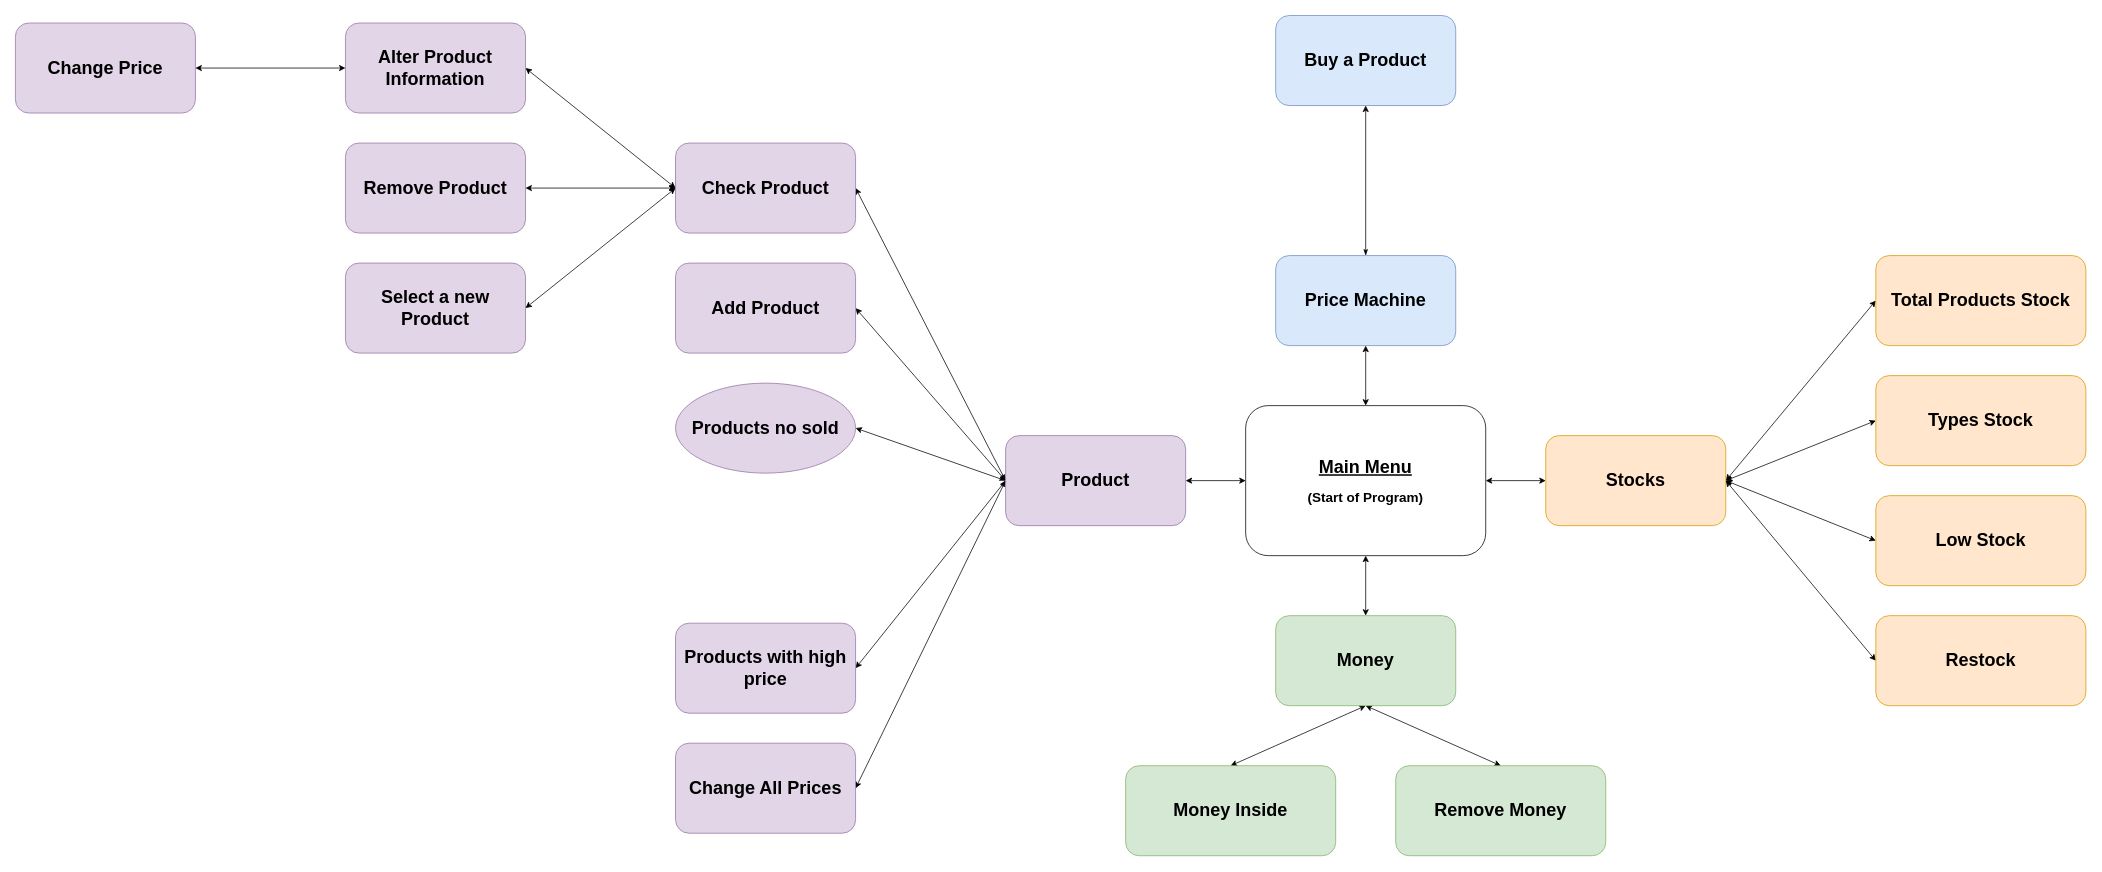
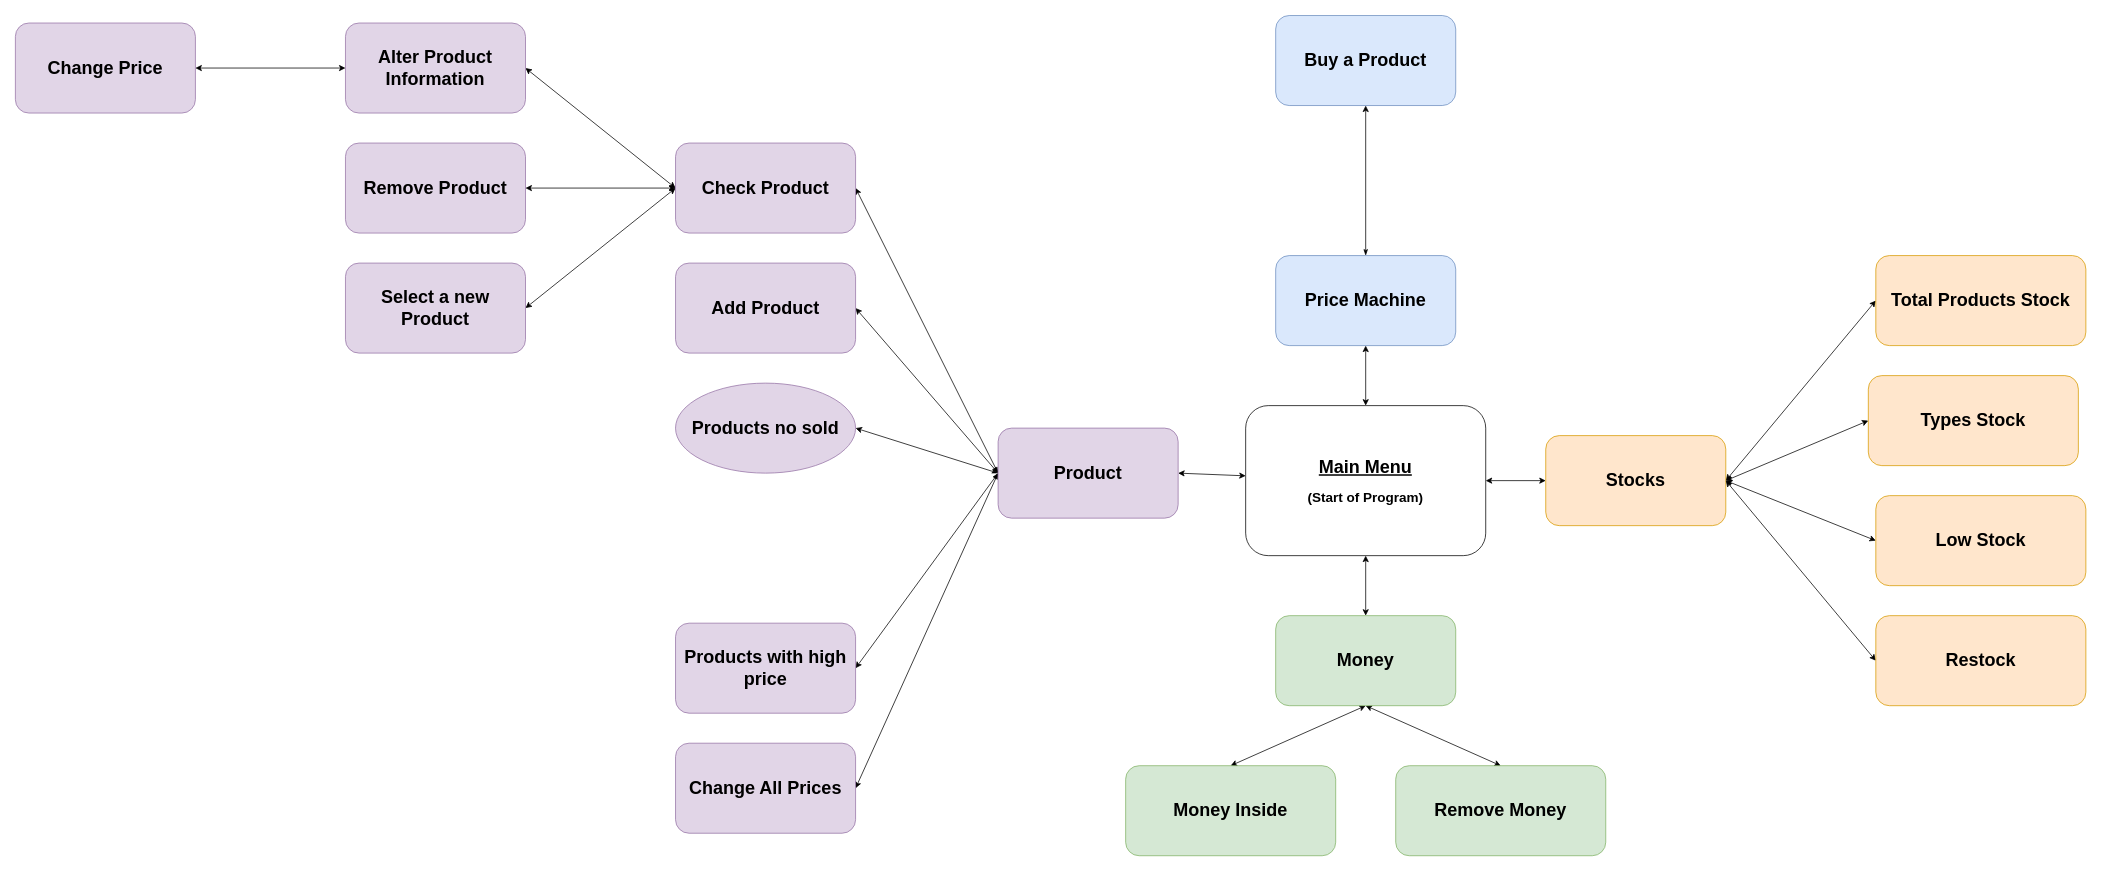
(1980, 420) -> (1973, 420)
(1095, 480) -> (1088, 473)
